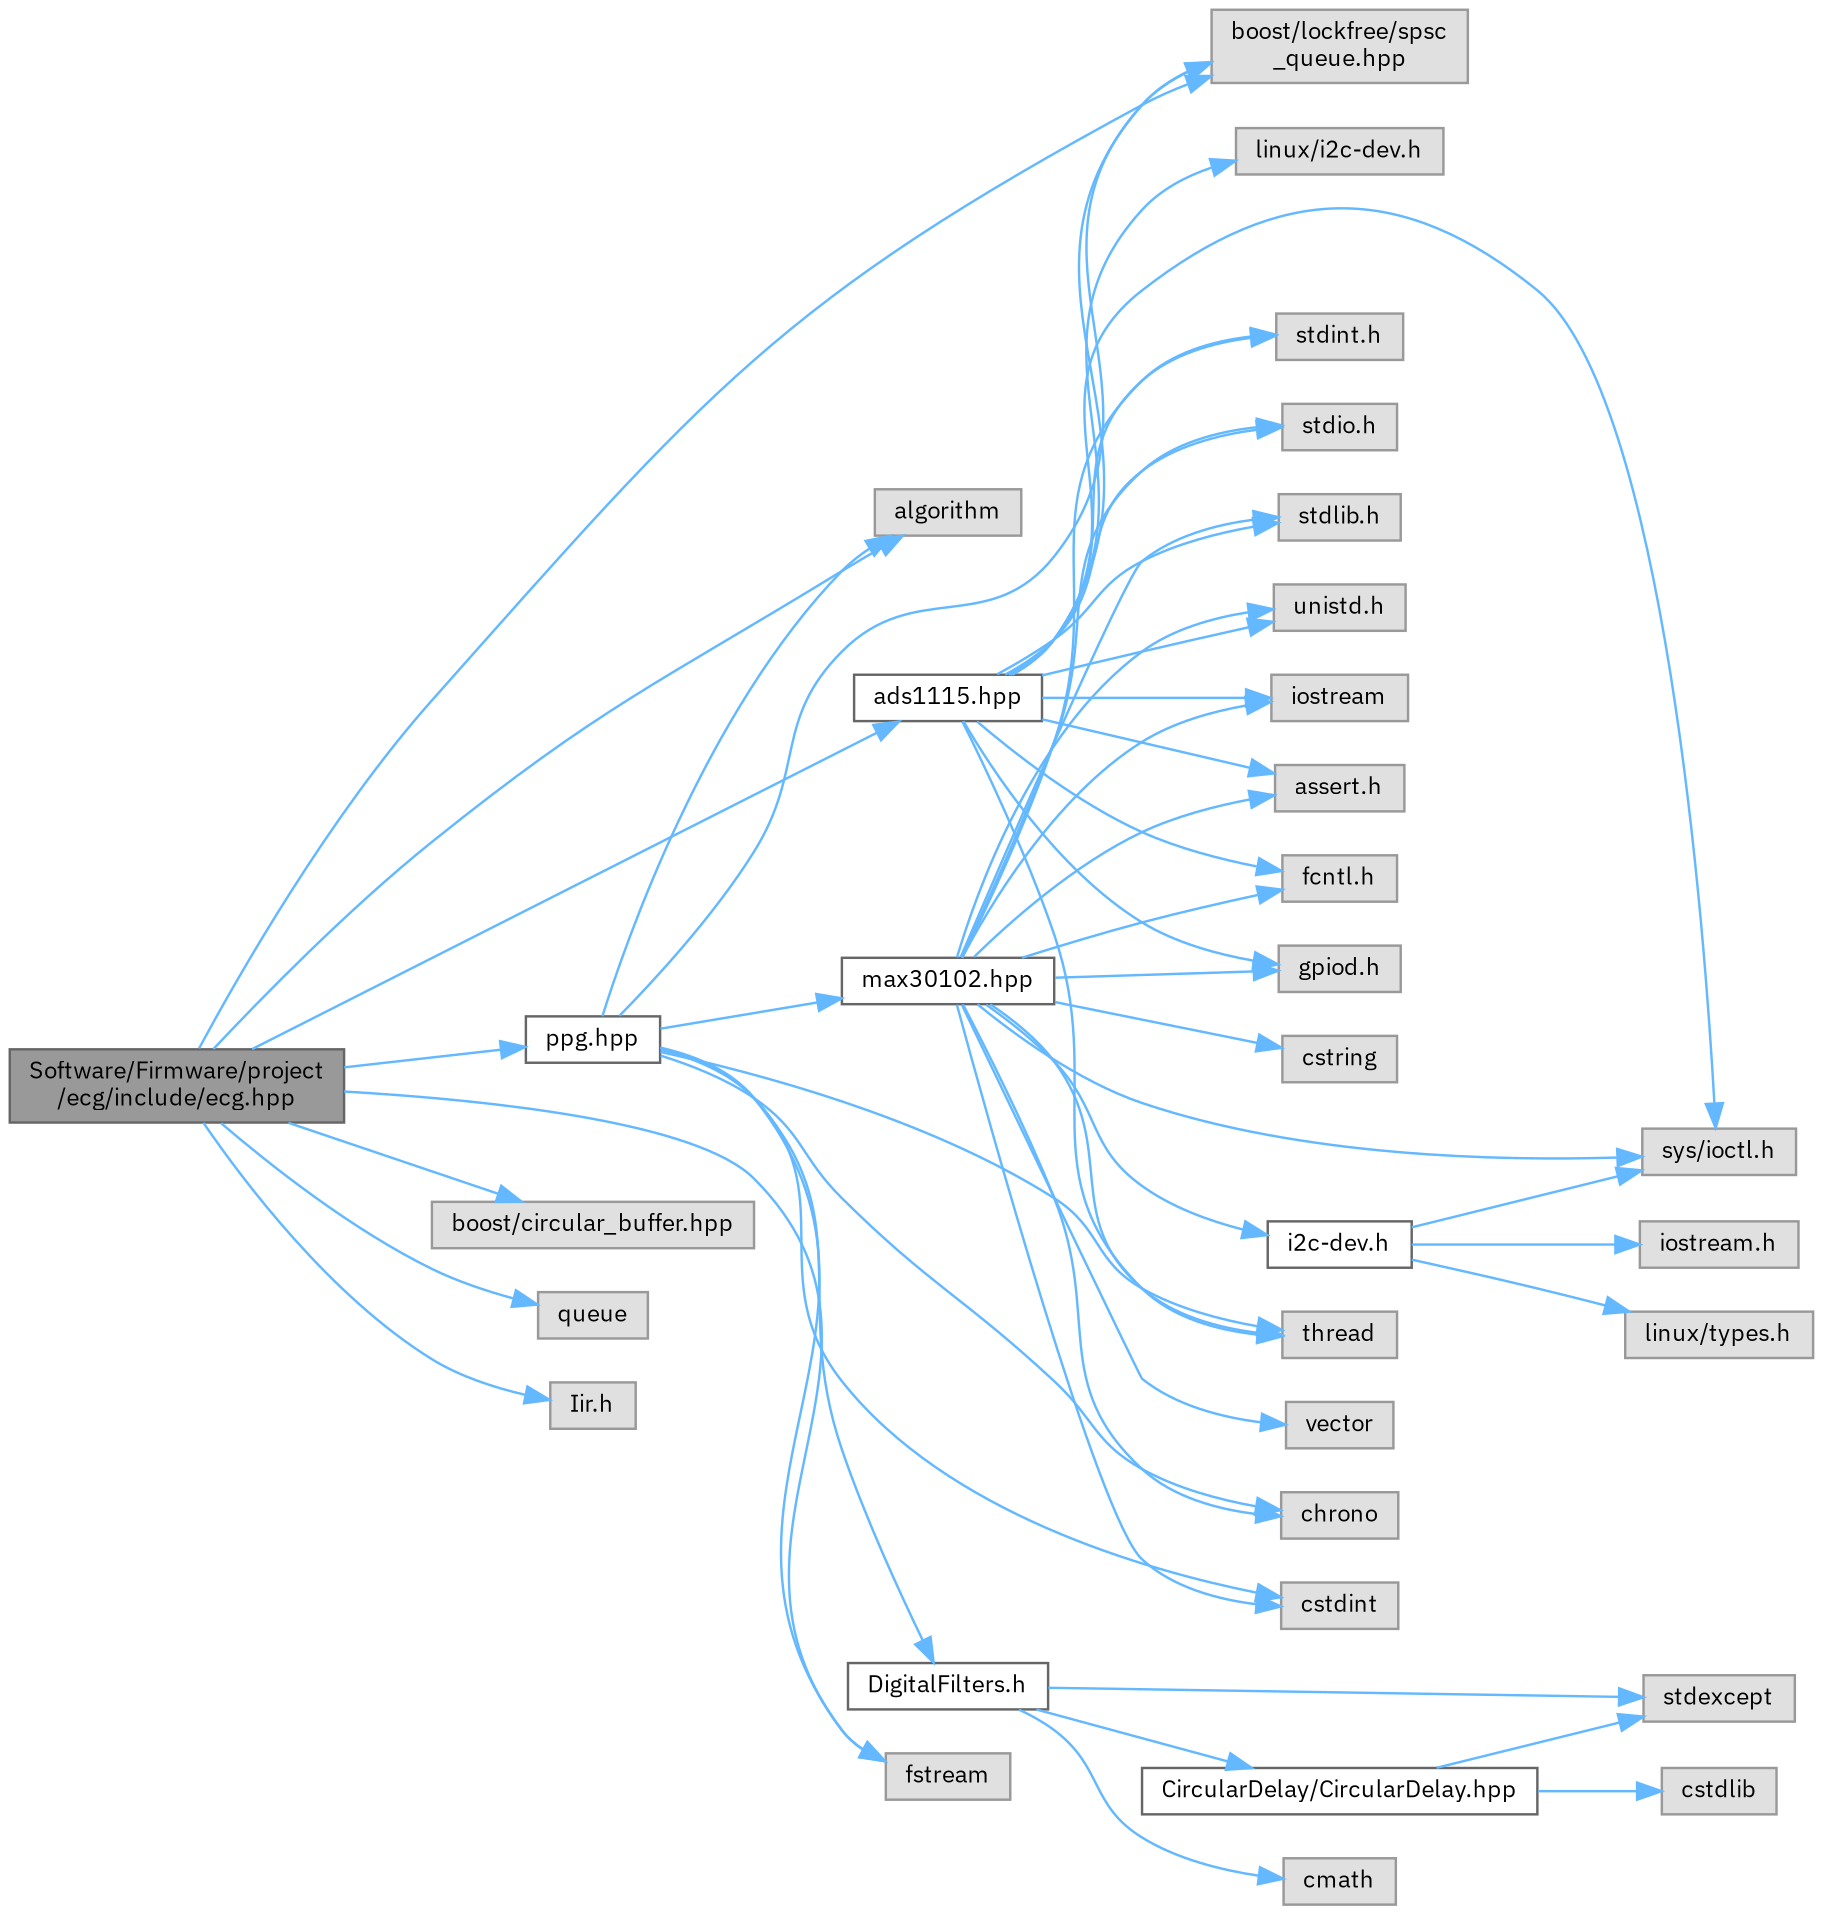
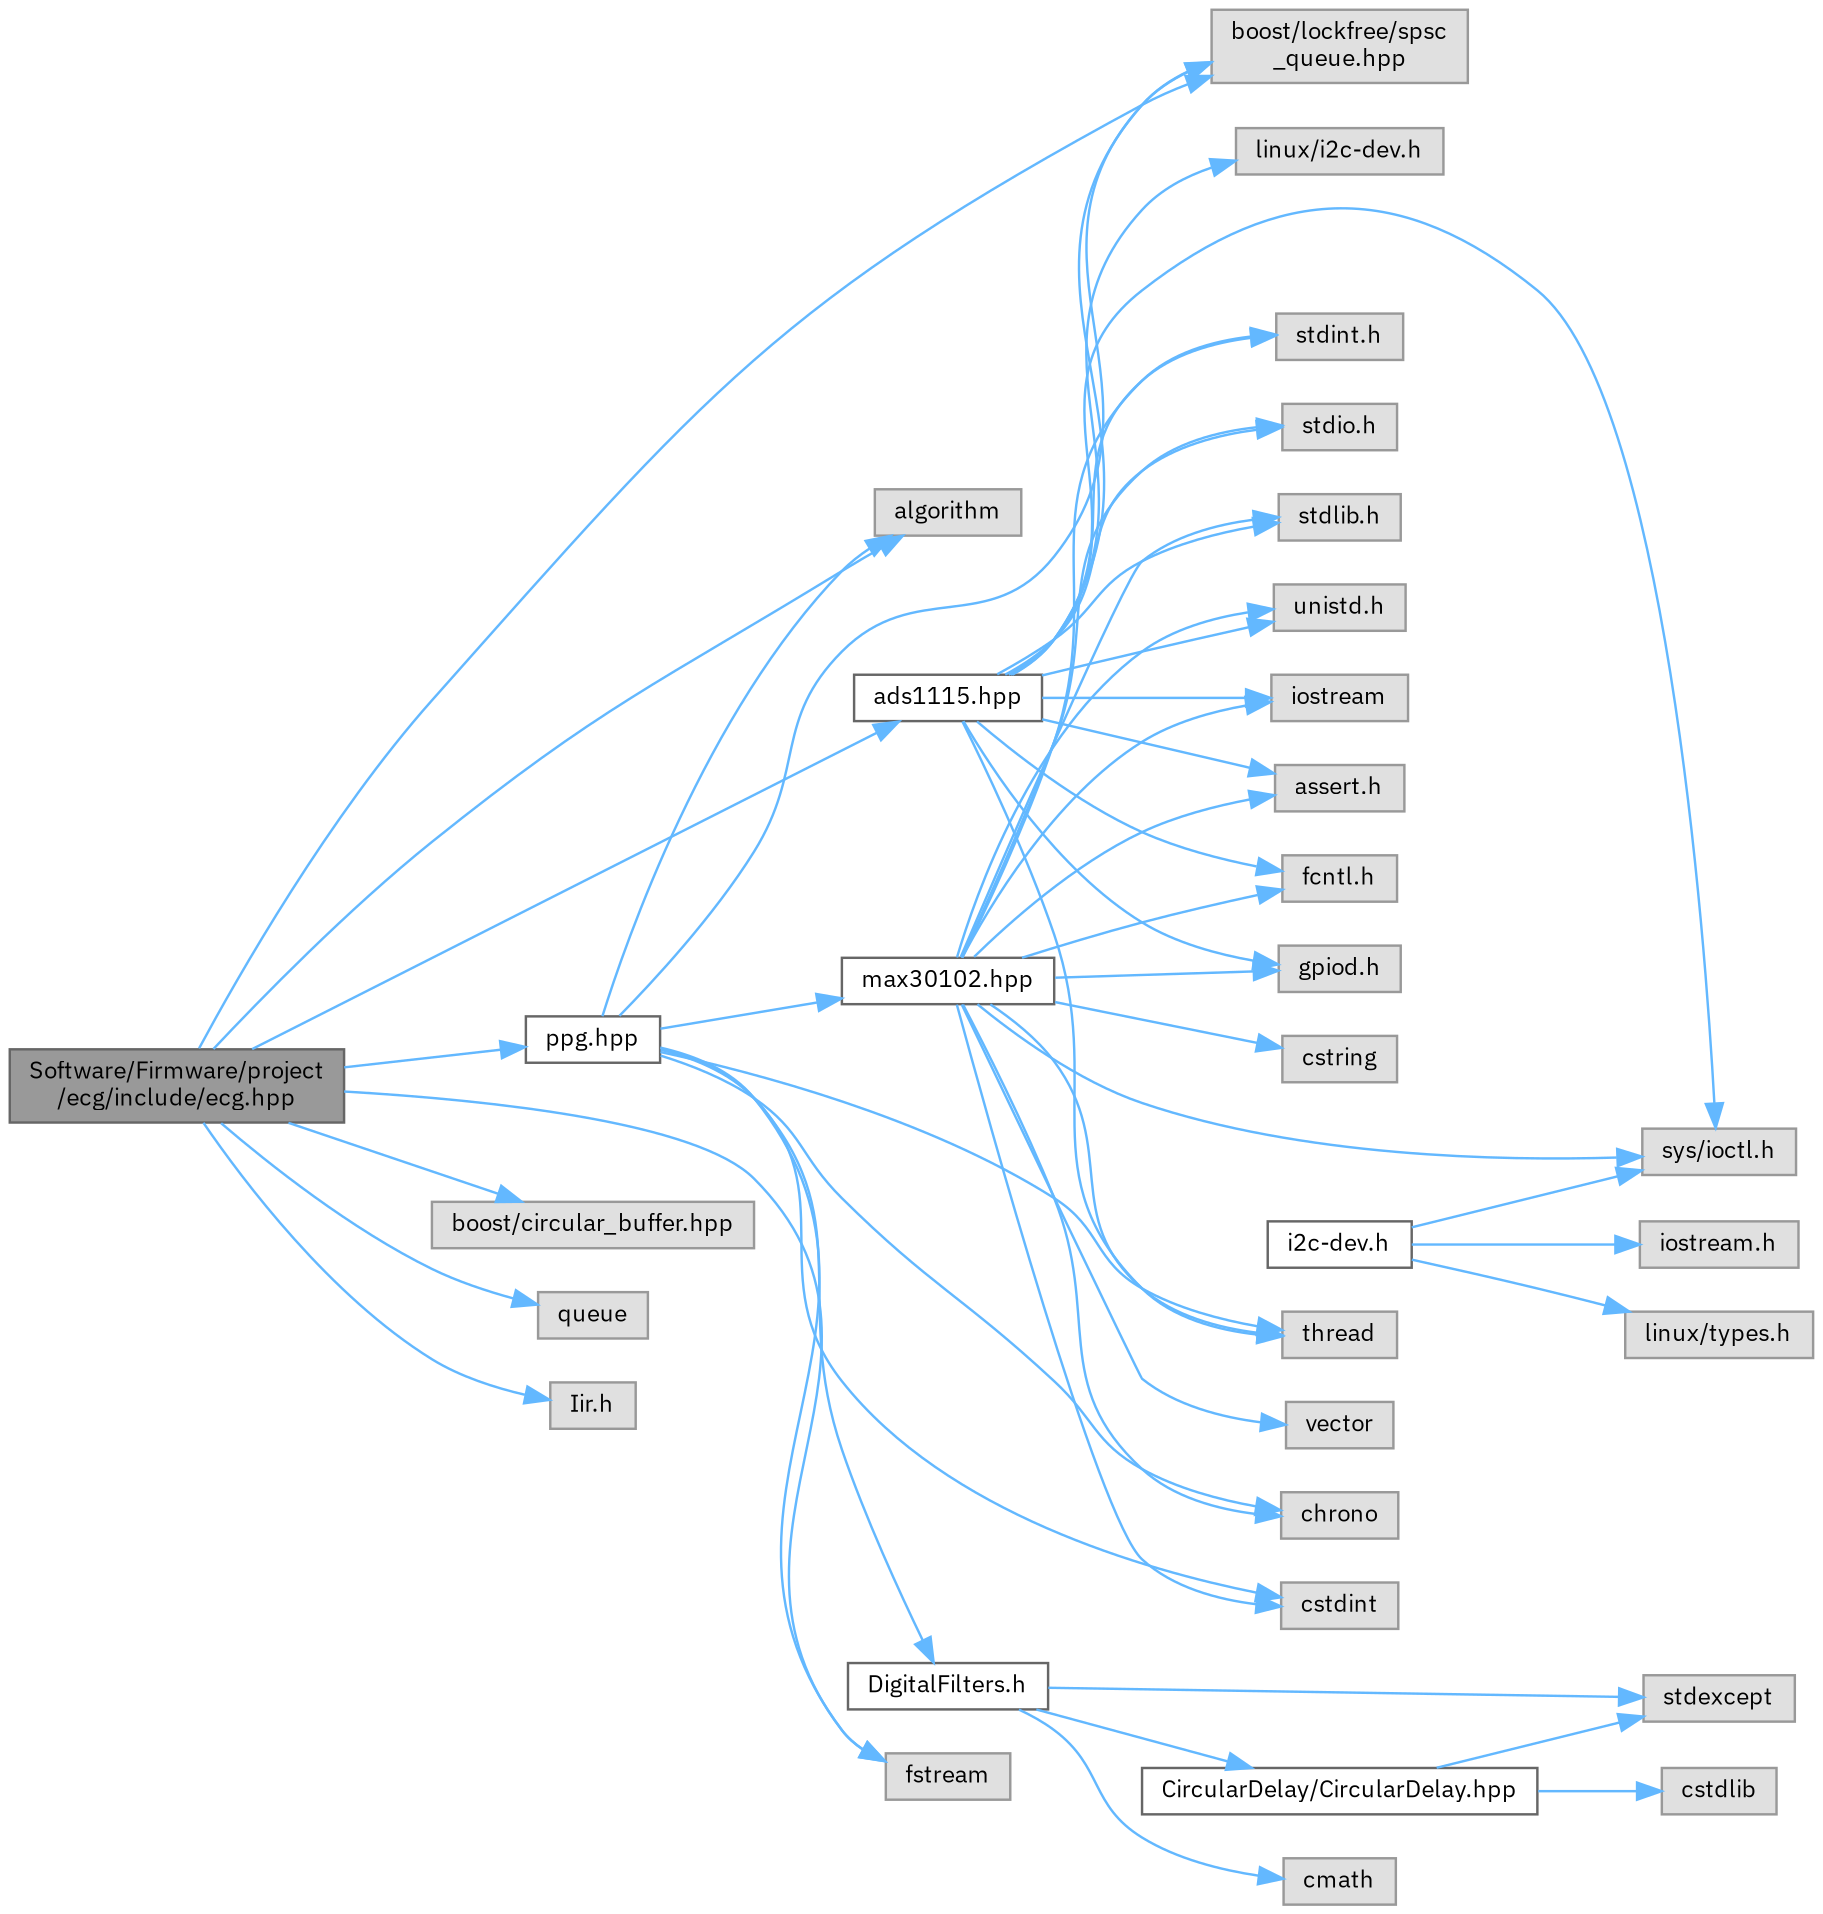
(1104, 1144) -> none
